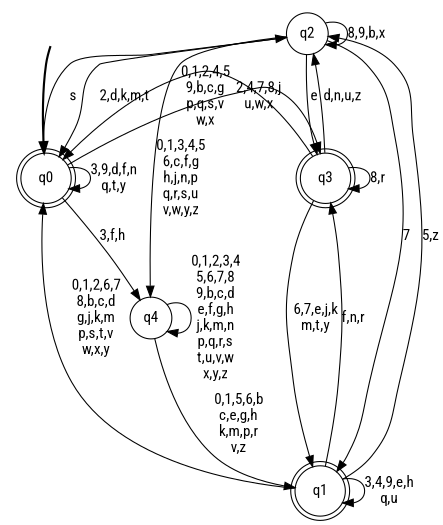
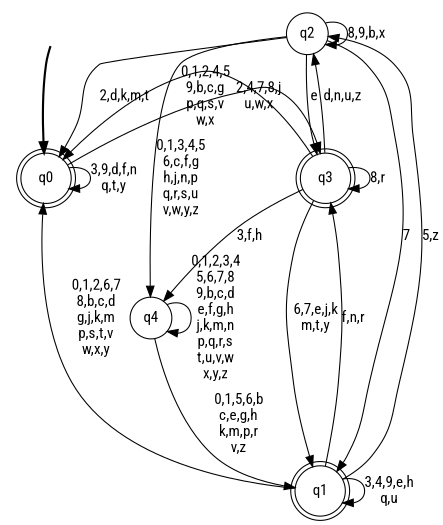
(102, 56) -> none
(100, 243) -> (230, 233)
